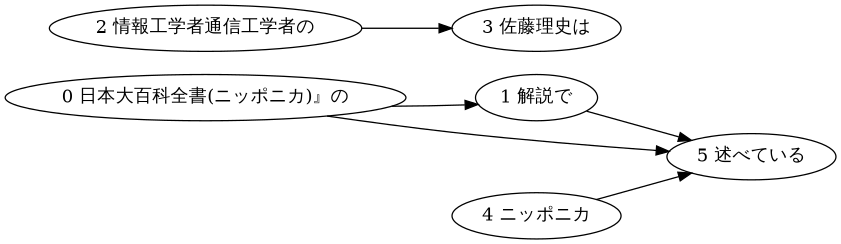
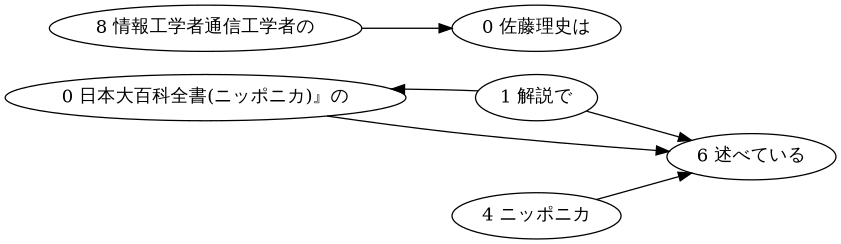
(206, 28) -> (206, 28)
(537, 28) -> (537, 28)
(428, 106) -> (441, 90)
(751, 157) -> (751, 157)
